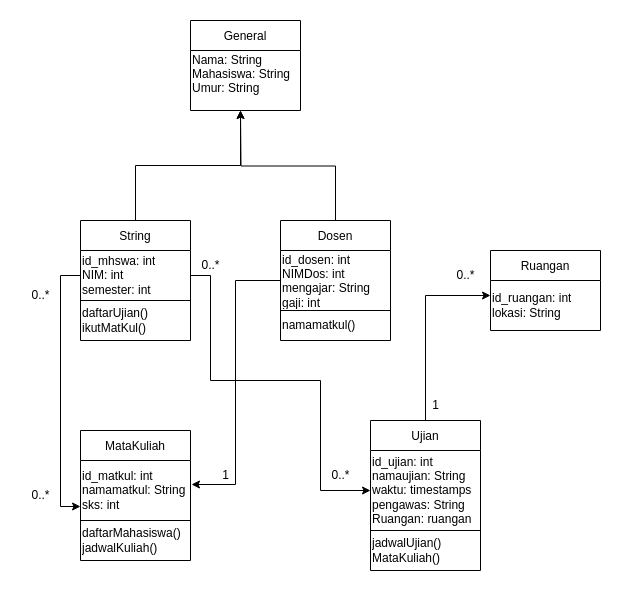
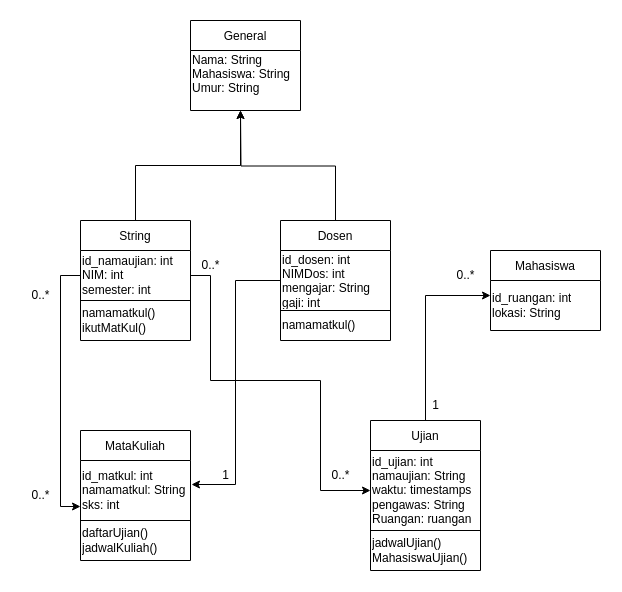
(545, 266) -> (545, 266)
(122, 276) -> (132, 276)
(125, 321) -> (121, 321)
(137, 541) -> (125, 541)
(413, 551) -> (423, 551)
